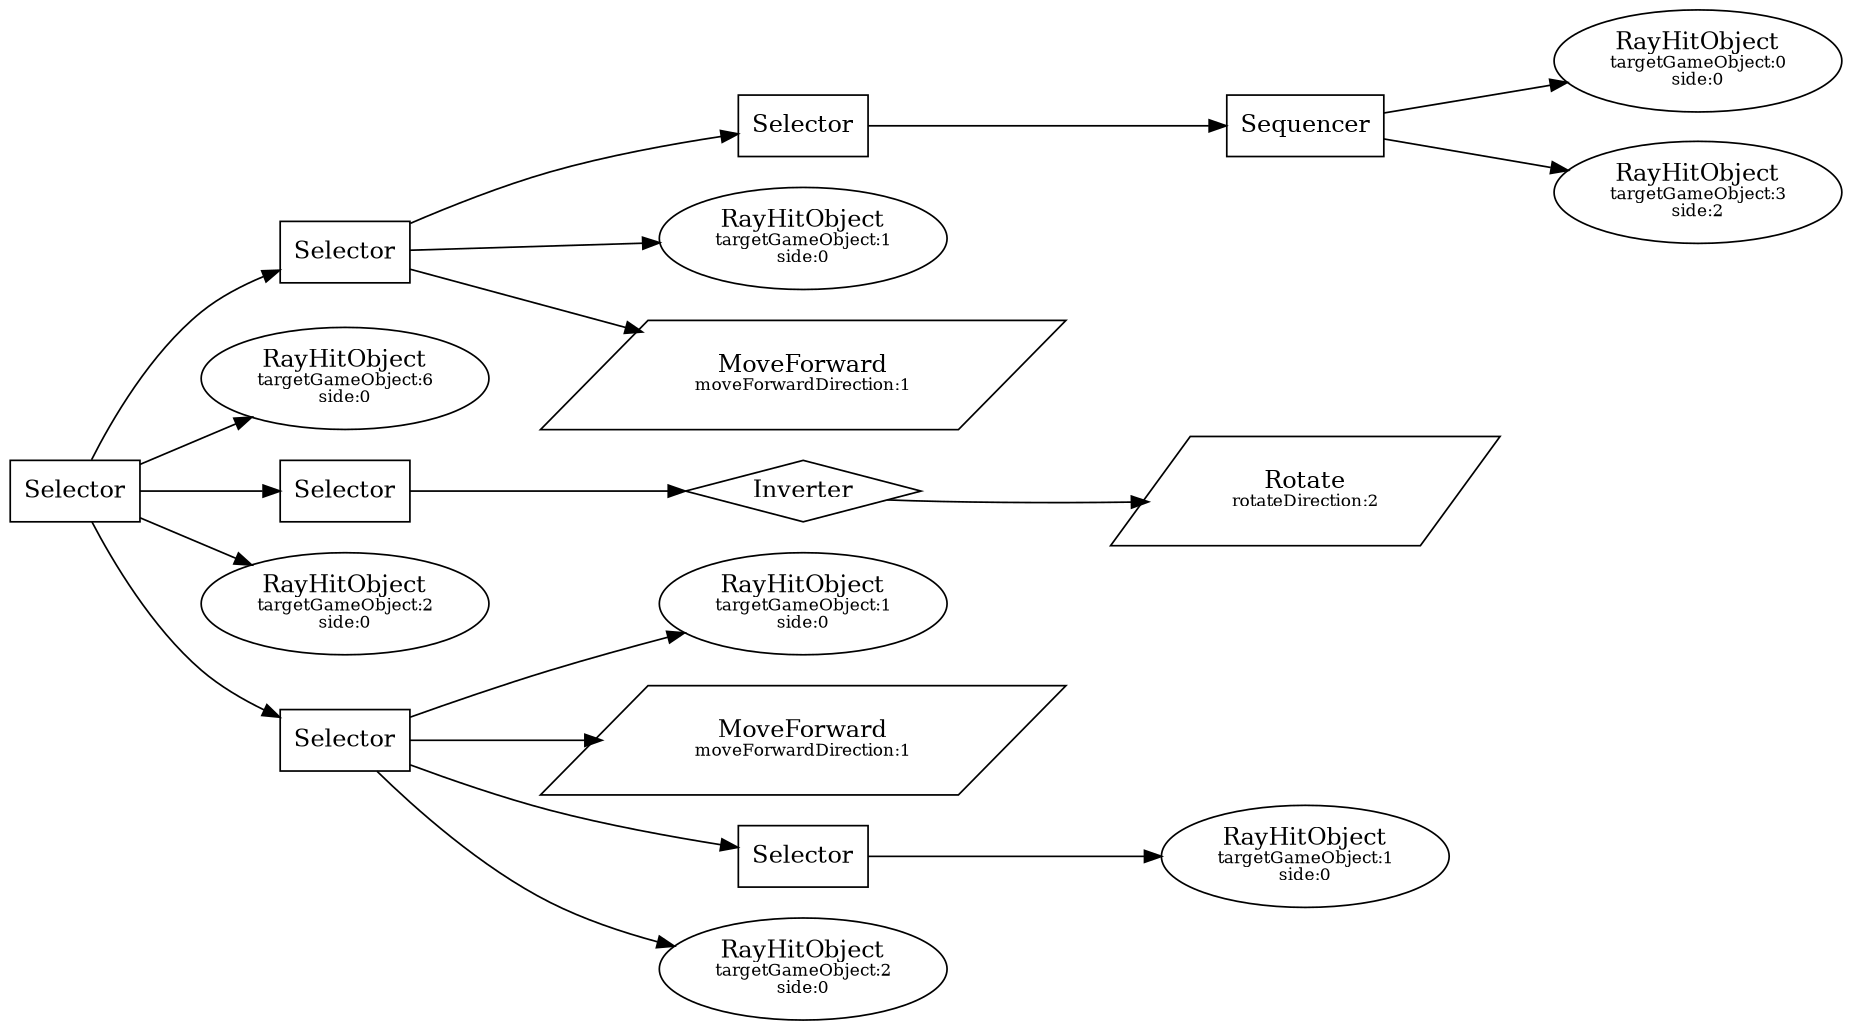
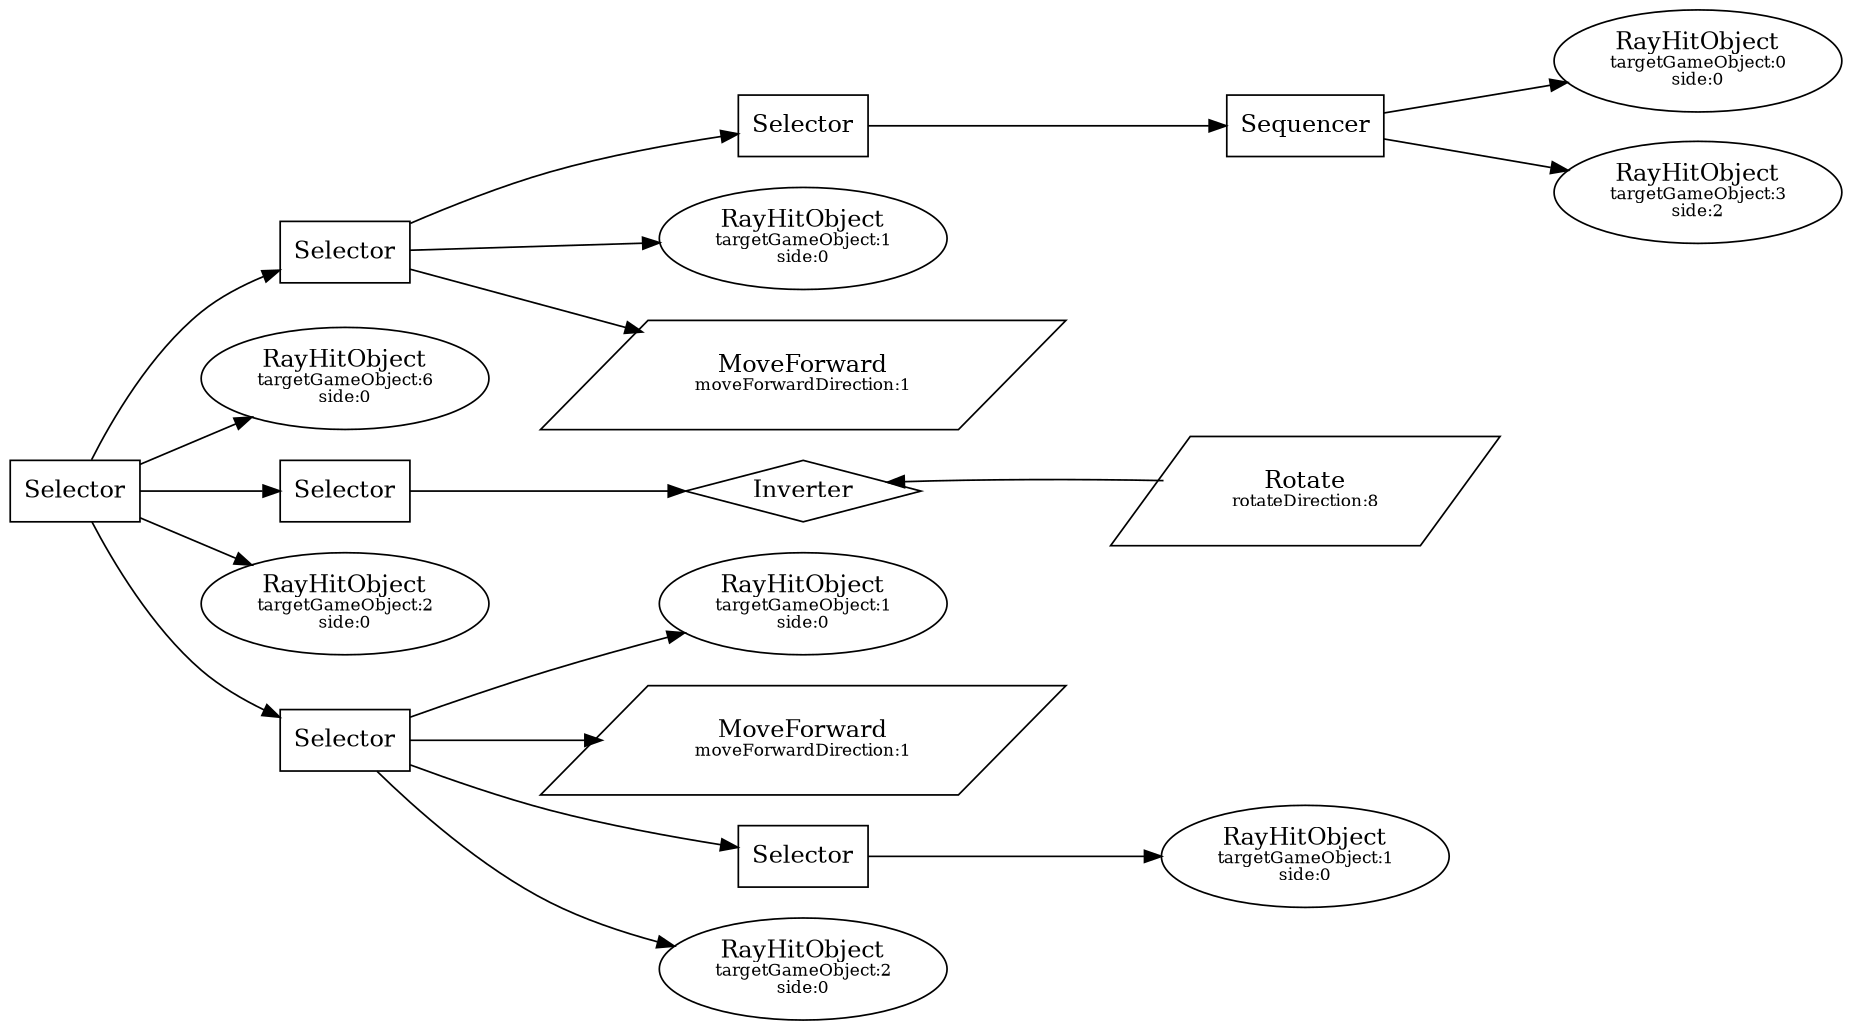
(1305, 501) -> (1305, 501)
(1009, 502) -> (1034, 480)
